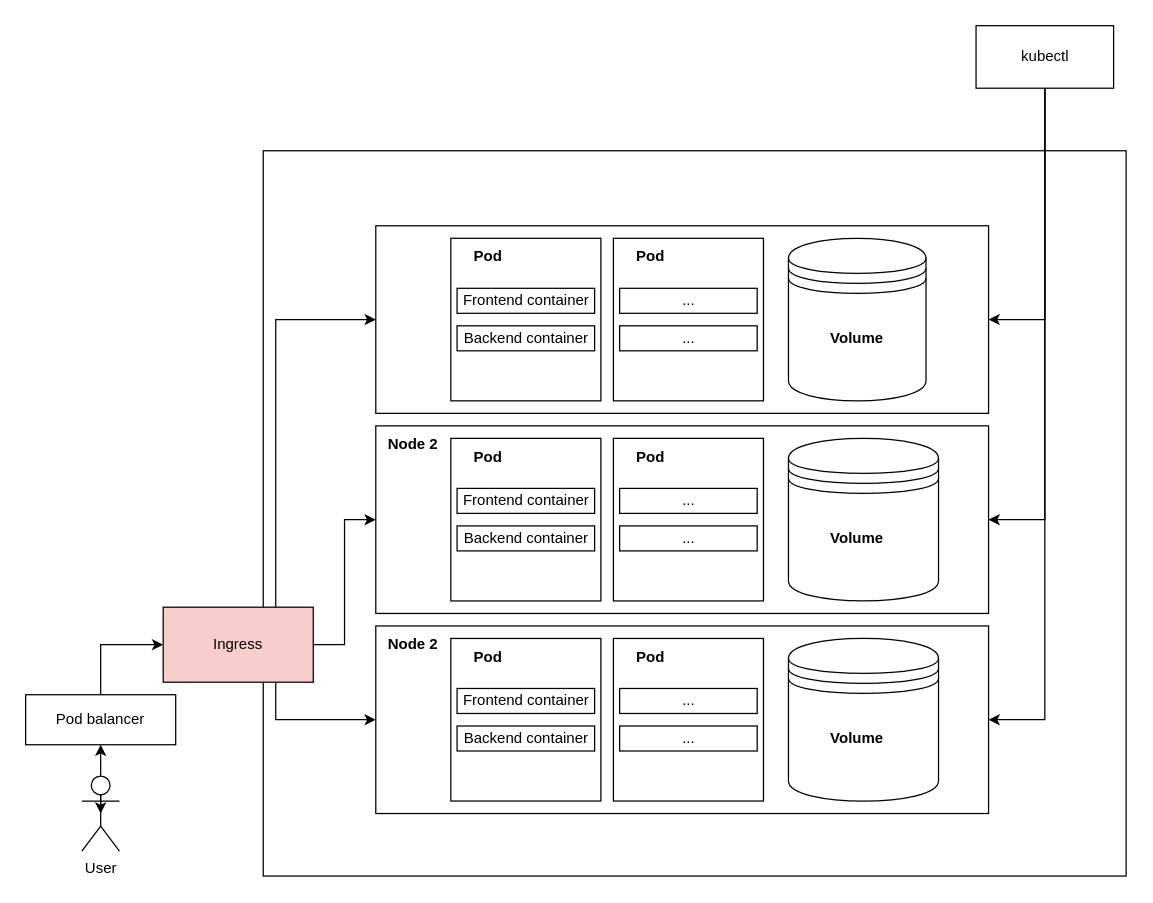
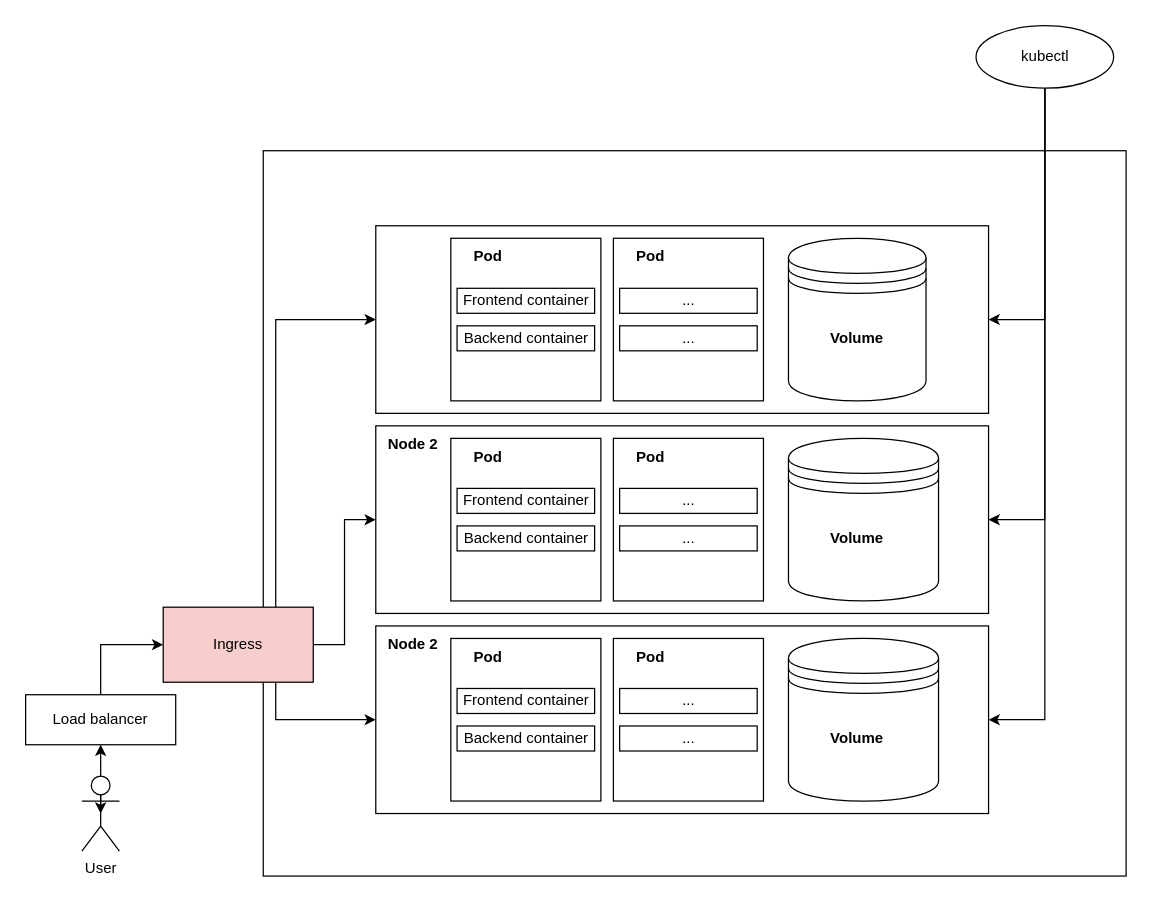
(1044, 57) -> (1044, 57)
(101, 719) -> (101, 719)
